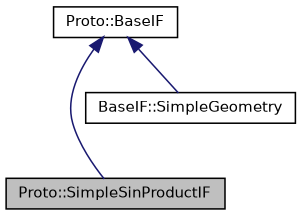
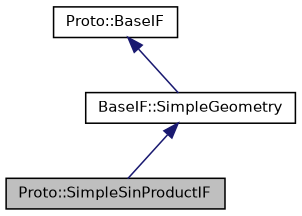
(71, 116) -> (148, 157)
